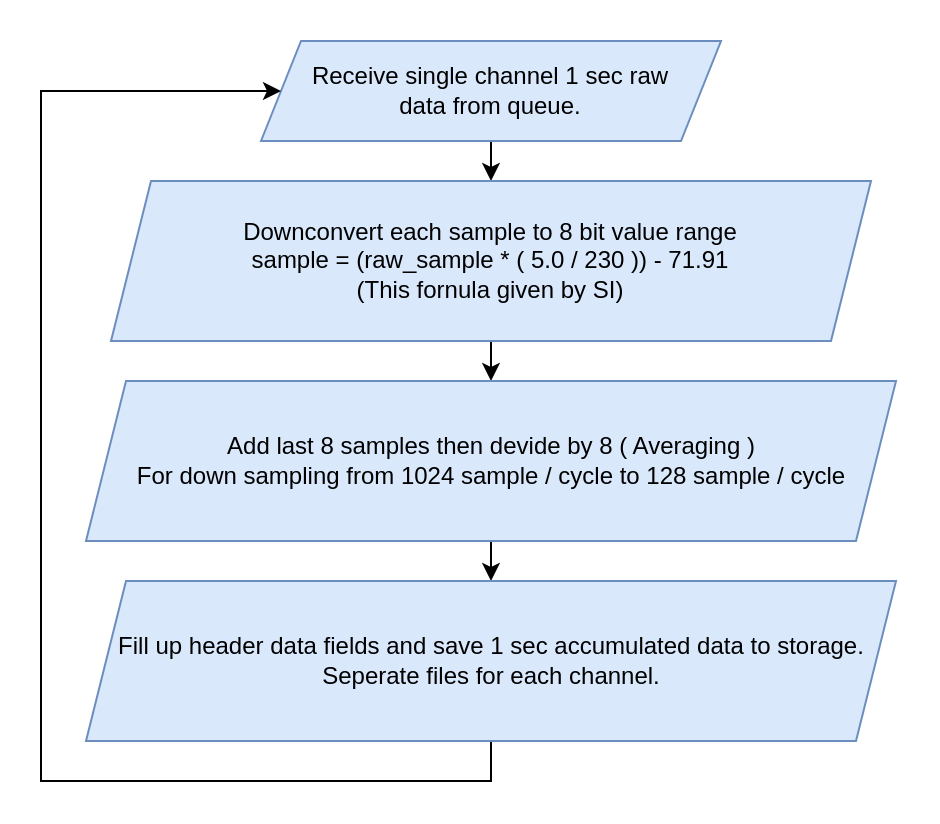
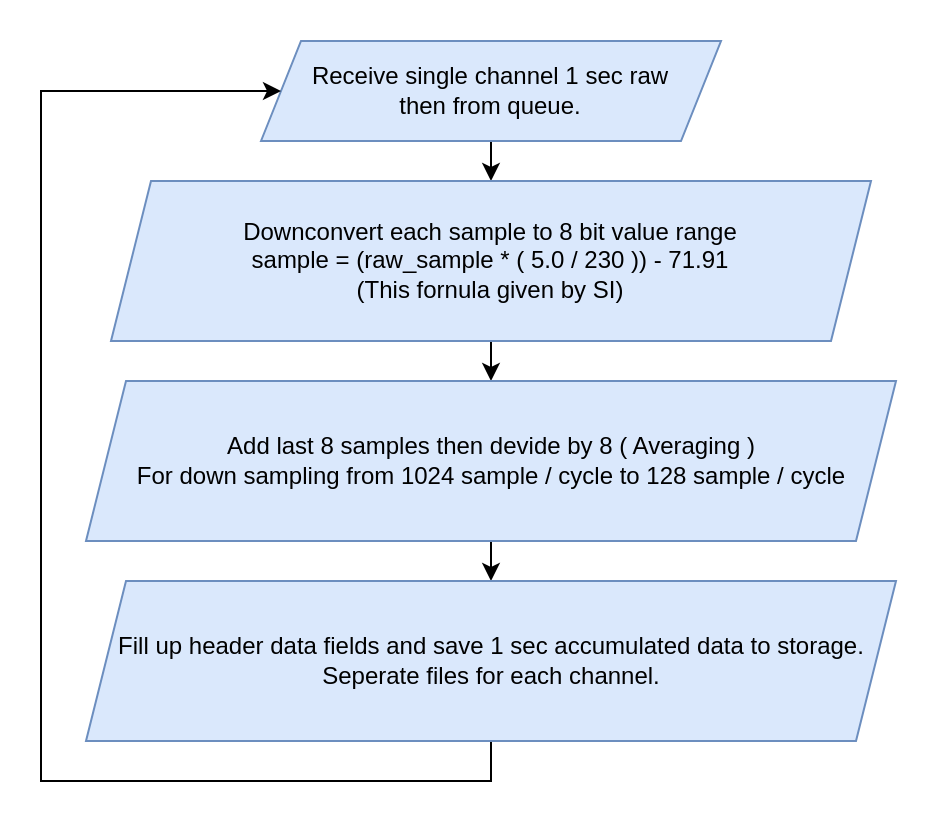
(491, 91) -> (491, 91)
